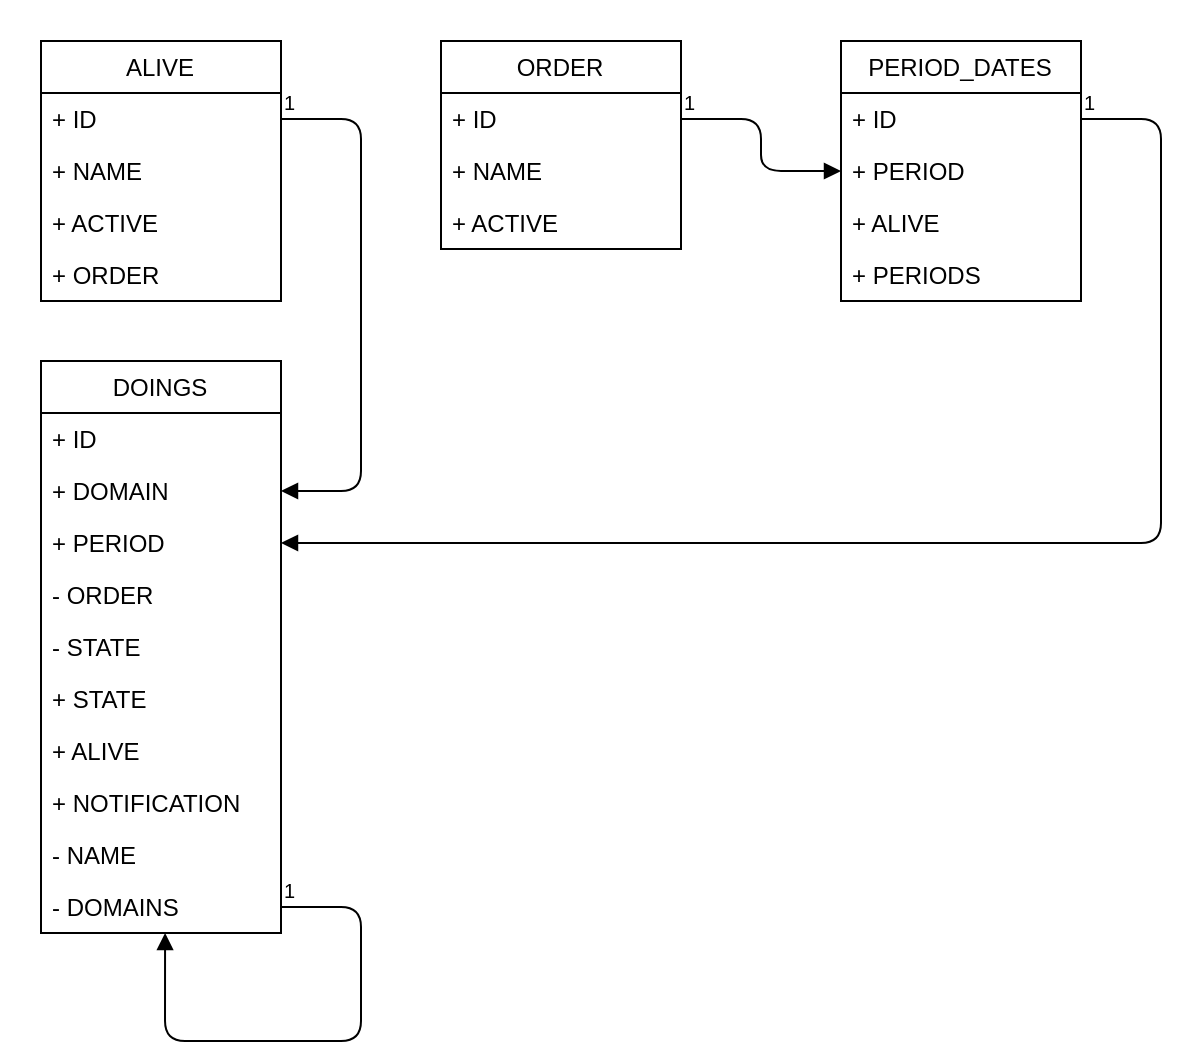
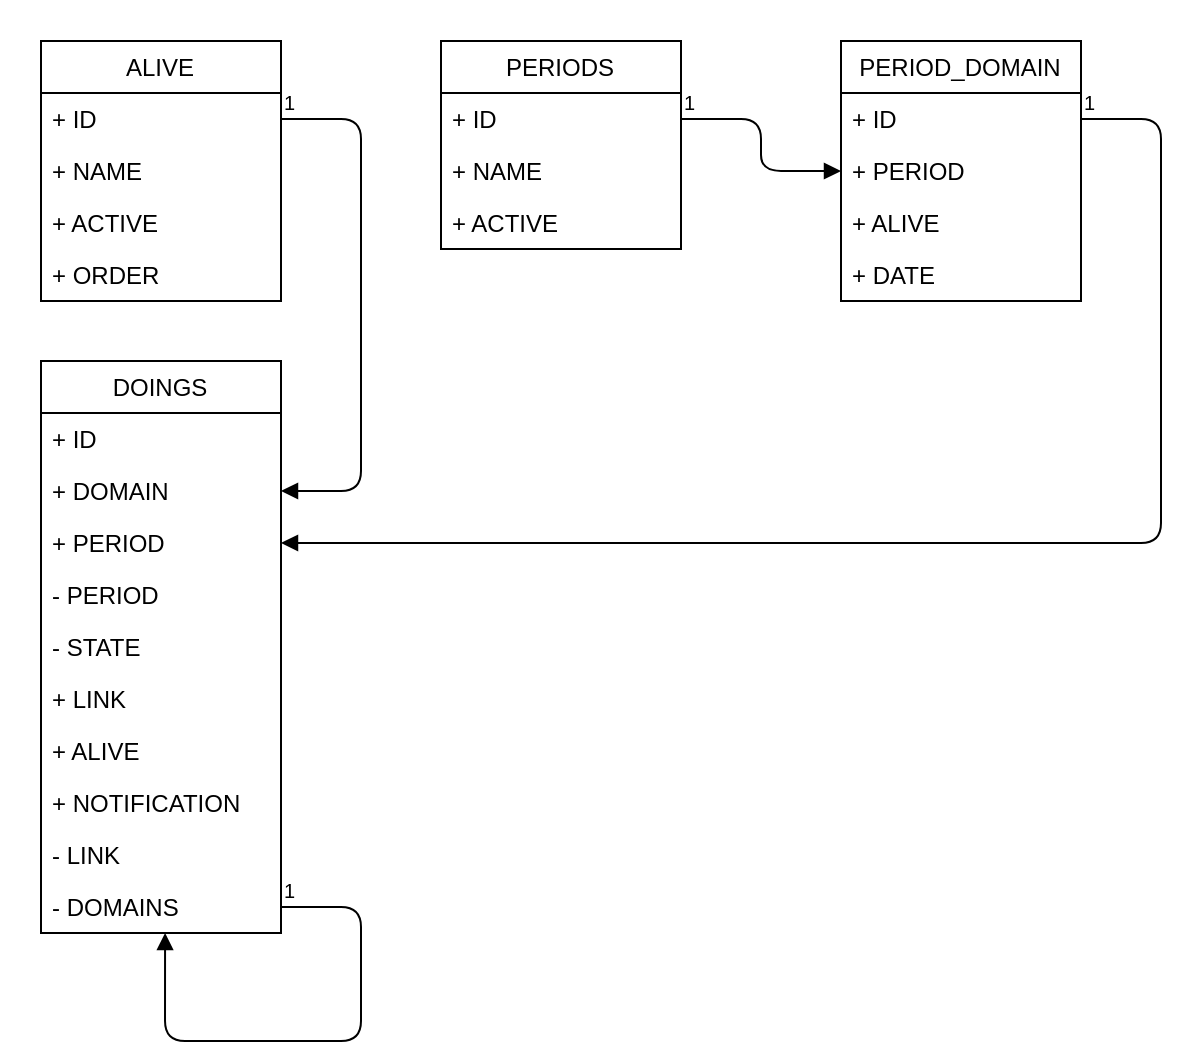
(560, 68) -> (560, 68)
(960, 68) -> (960, 68)
(909, 276) -> (889, 276)
(96, 596) -> (103, 596)
(96, 700) -> (89, 700)
(89, 856) -> (89, 856)
